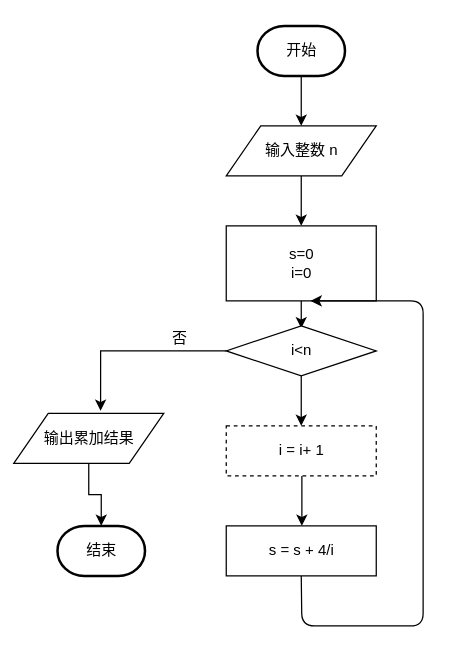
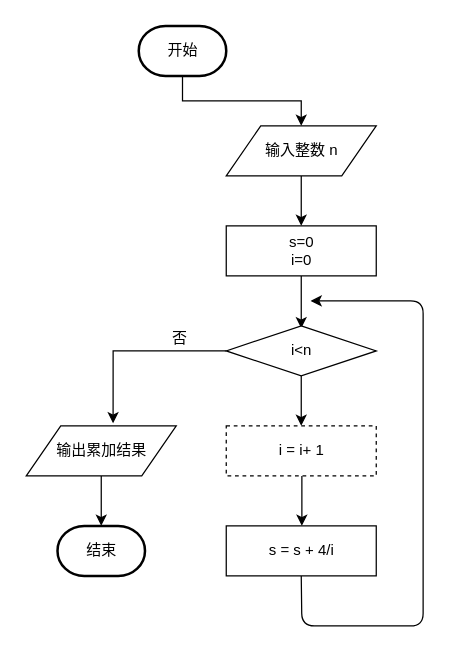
(301, 51) -> (183, 51)
(301, 263) -> (301, 251)
(89, 438) -> (101, 451)
